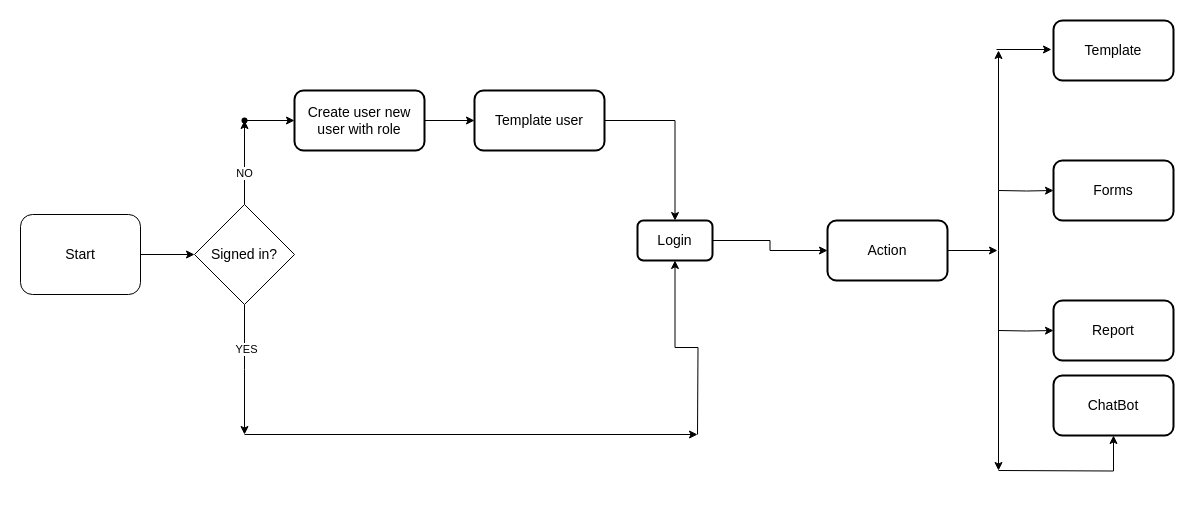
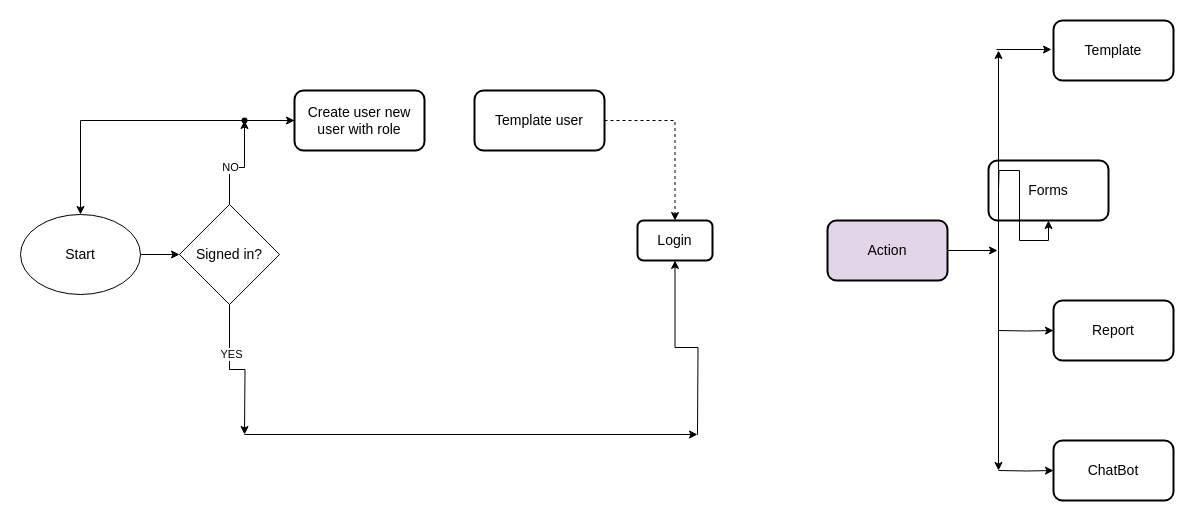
(446, 121) -> (119, 121)
(675, 132) -> (675, 132)
(1114, 191) -> (1049, 191)
(770, 243) -> none
(888, 251) -> (888, 251)
(81, 255) -> (81, 255)
(245, 255) -> (230, 255)
(1114, 406) -> (1114, 471)
